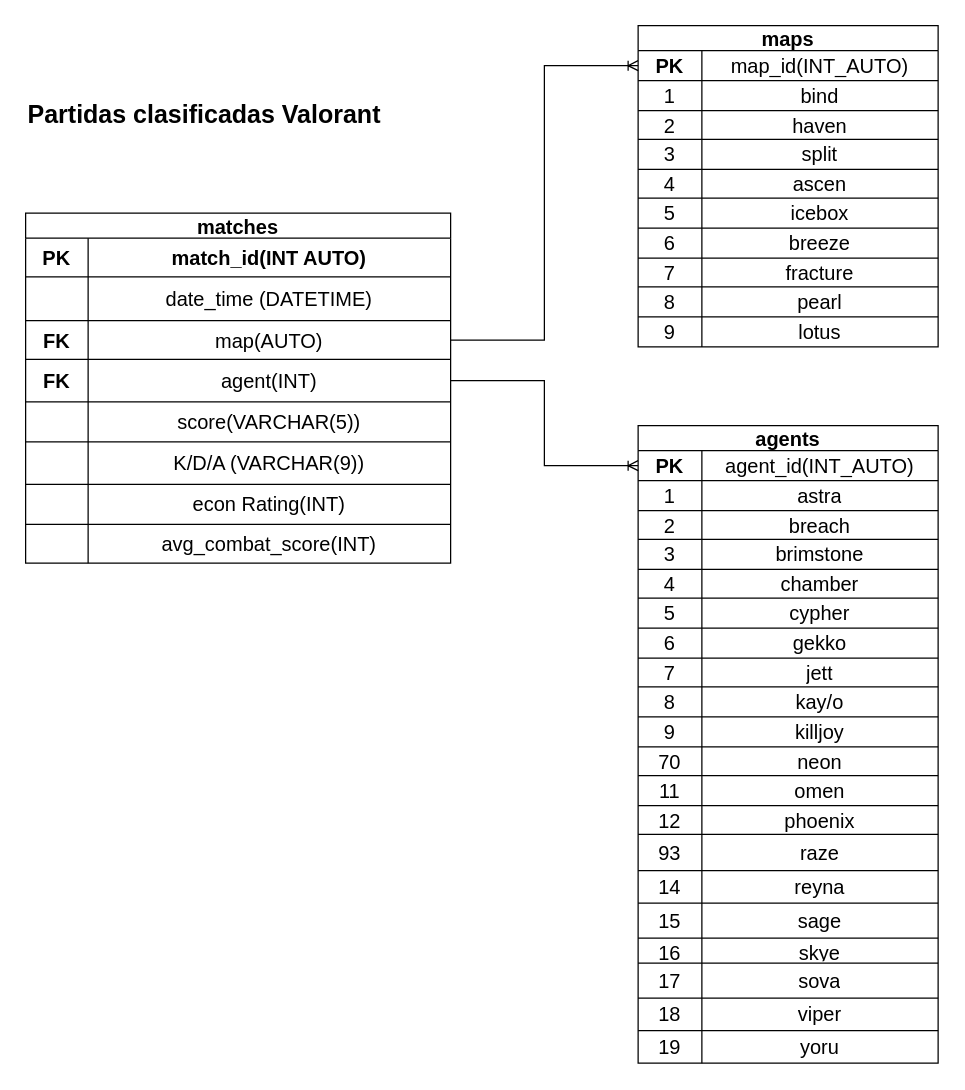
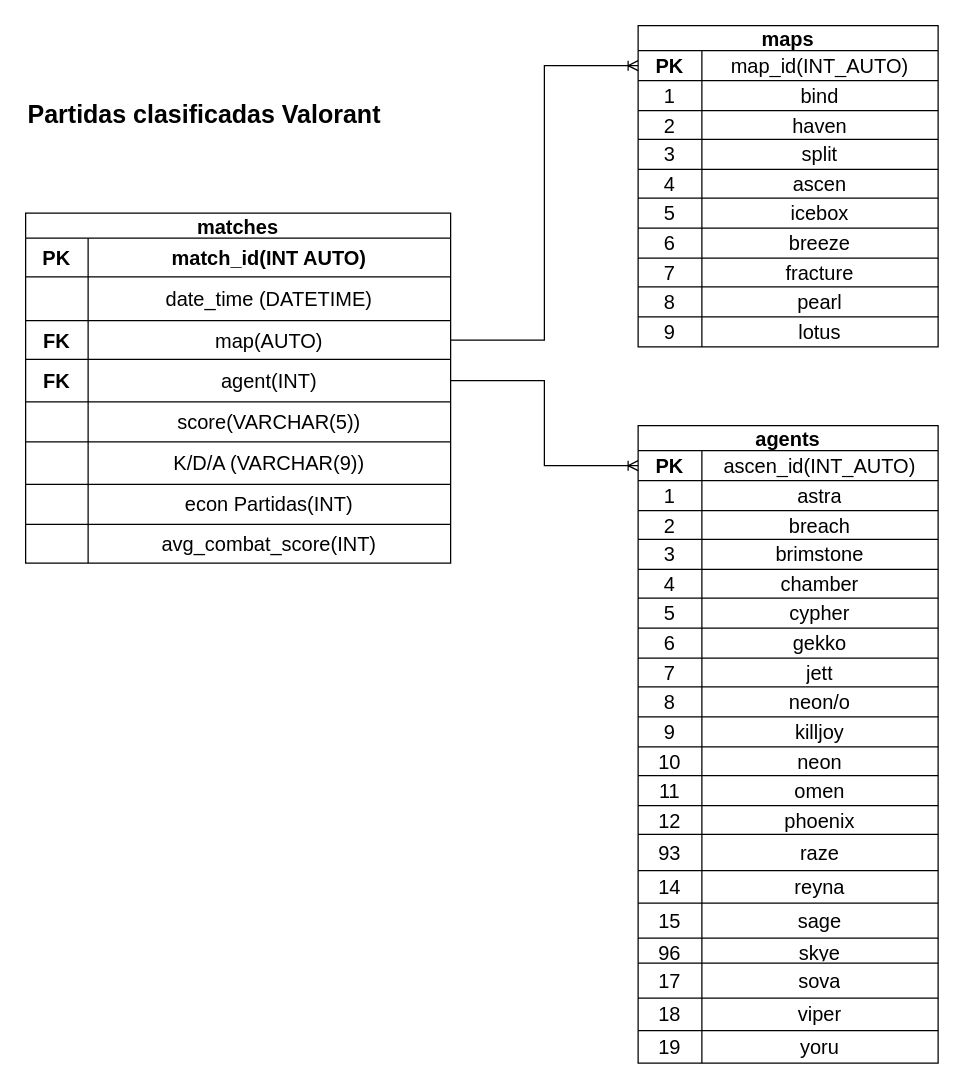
(820, 466) -> (820, 466)
(269, 504) -> (269, 504)
(820, 702) -> (820, 702)
(670, 762) -> (670, 762)
(670, 951) -> (670, 951)
